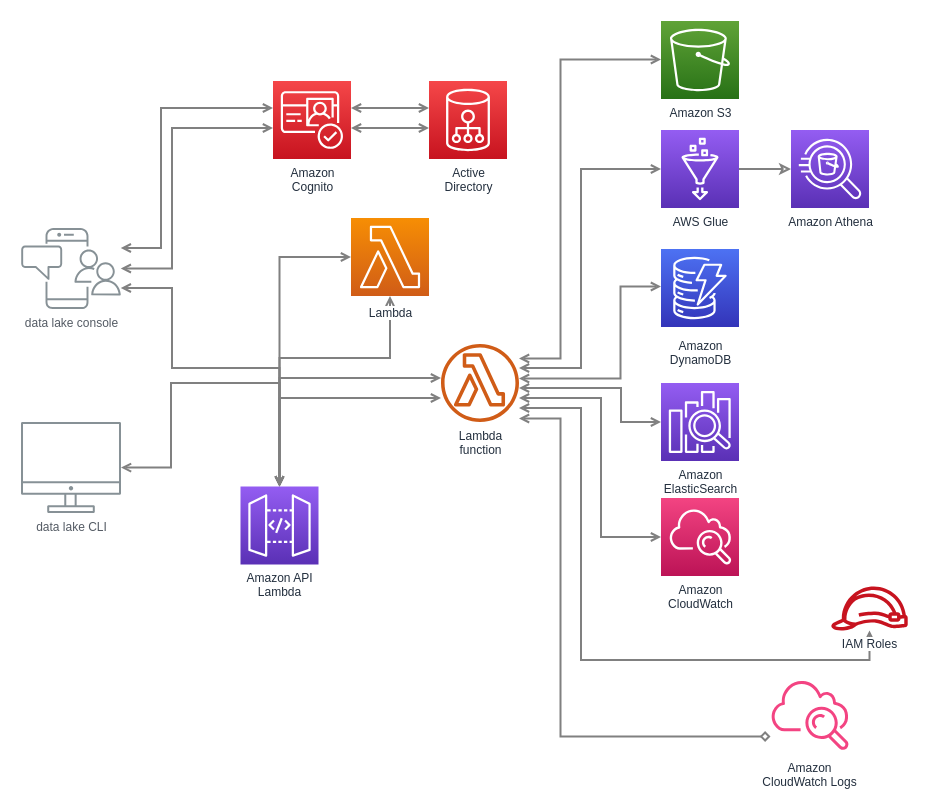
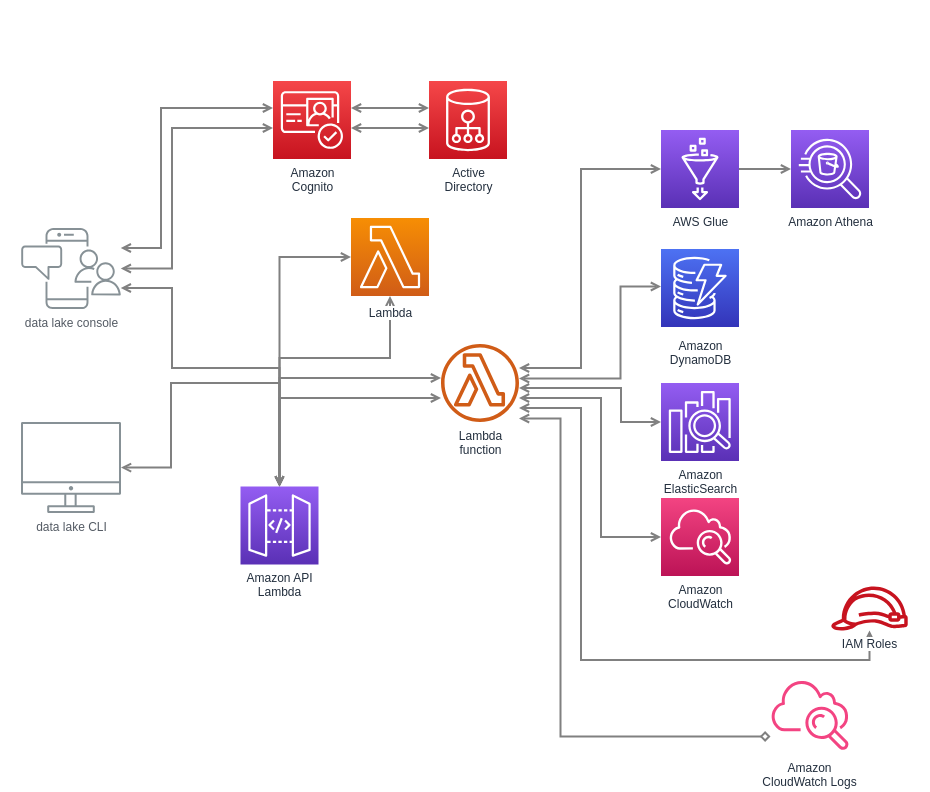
(700, 60) -> none
(780, 169) -> (781, 169)
(561, 180) -> none
